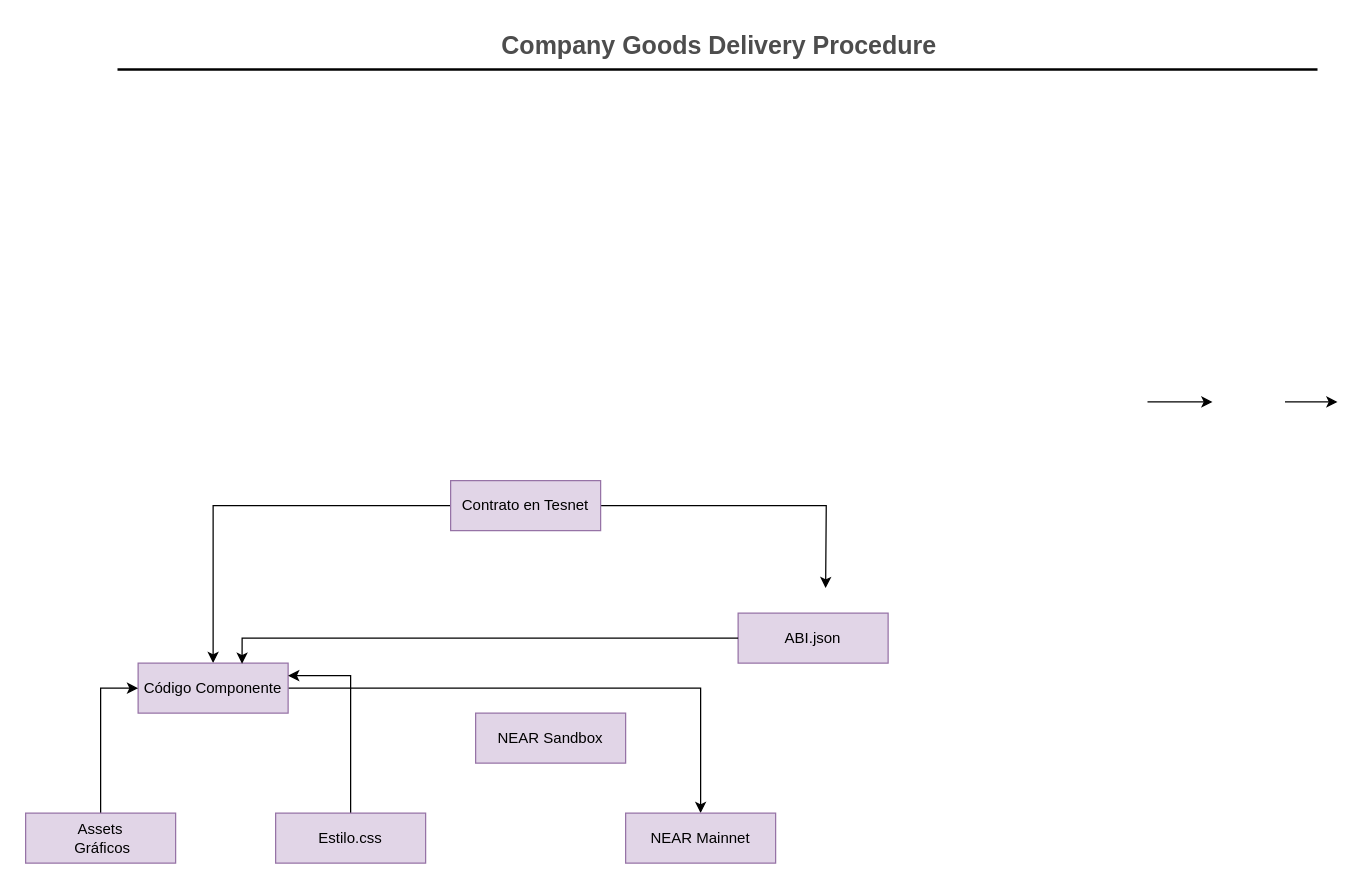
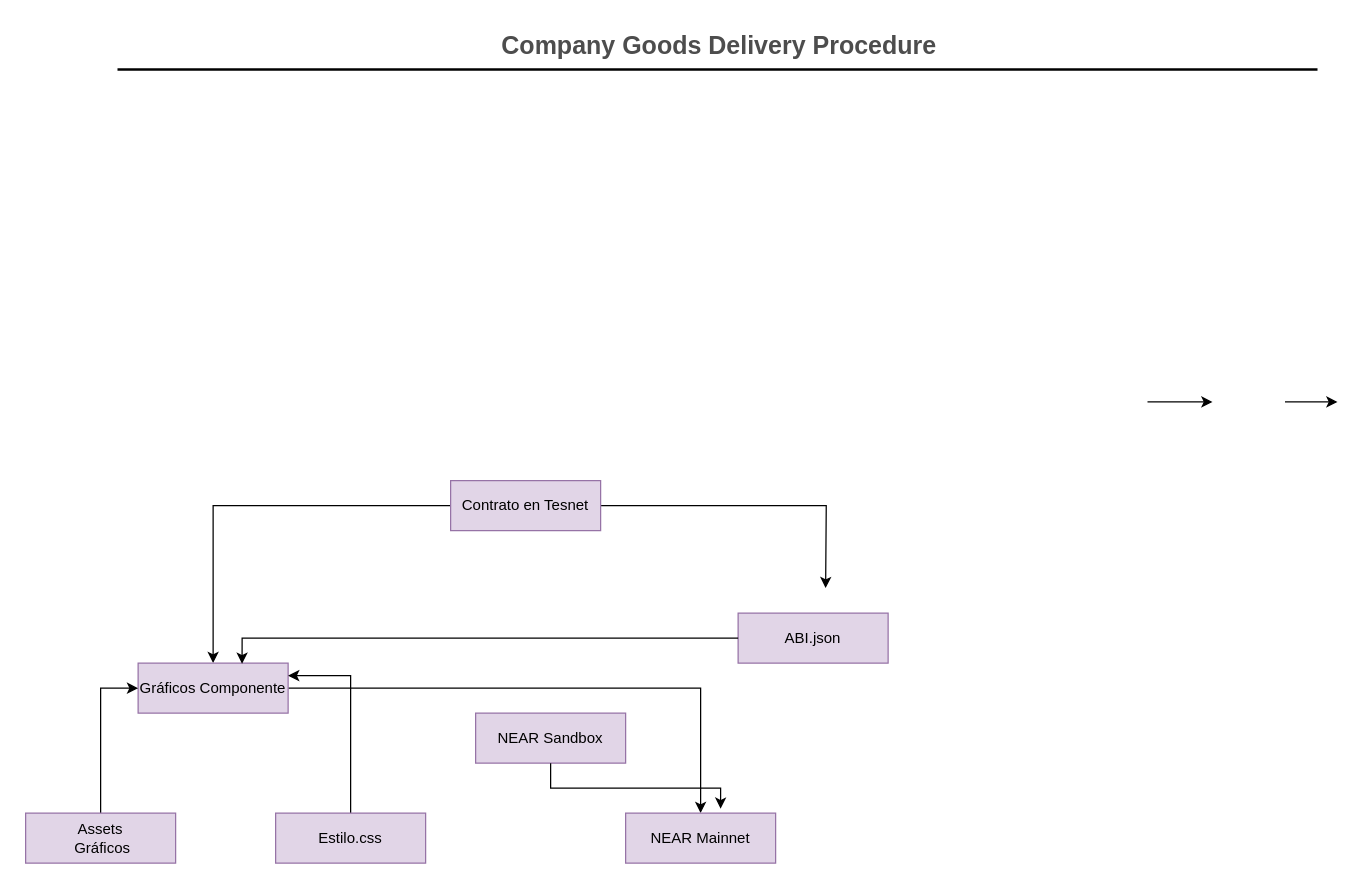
(213, 688) -> (213, 688)
none -> (629, 788)
